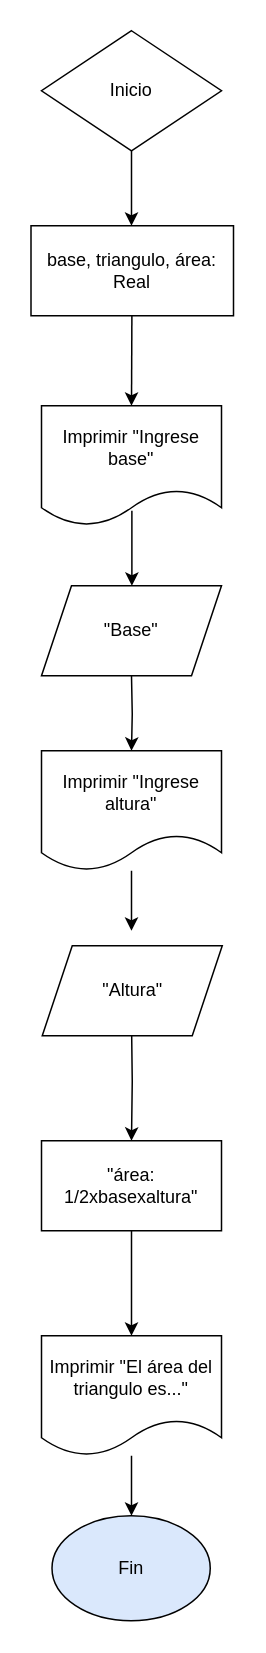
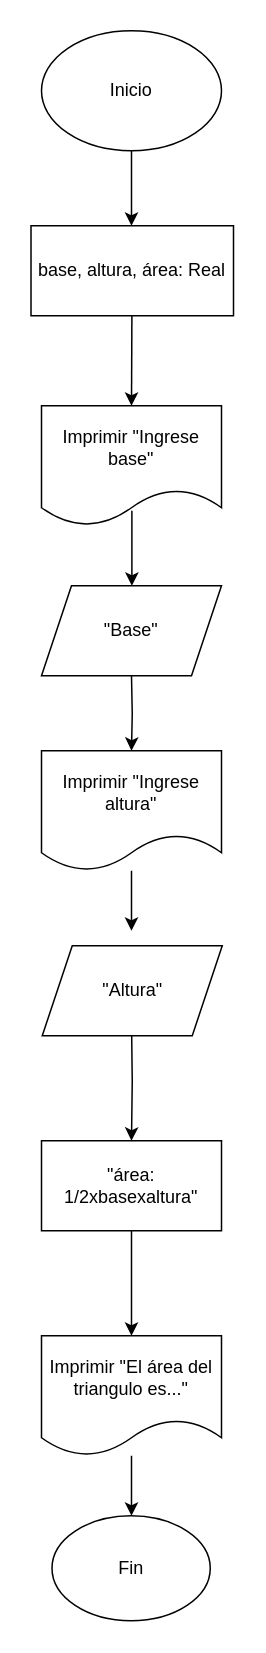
(131, 91) -> (131, 91)
(132, 271) -> (132, 271)
(131, 1568) -> (131, 1568)
